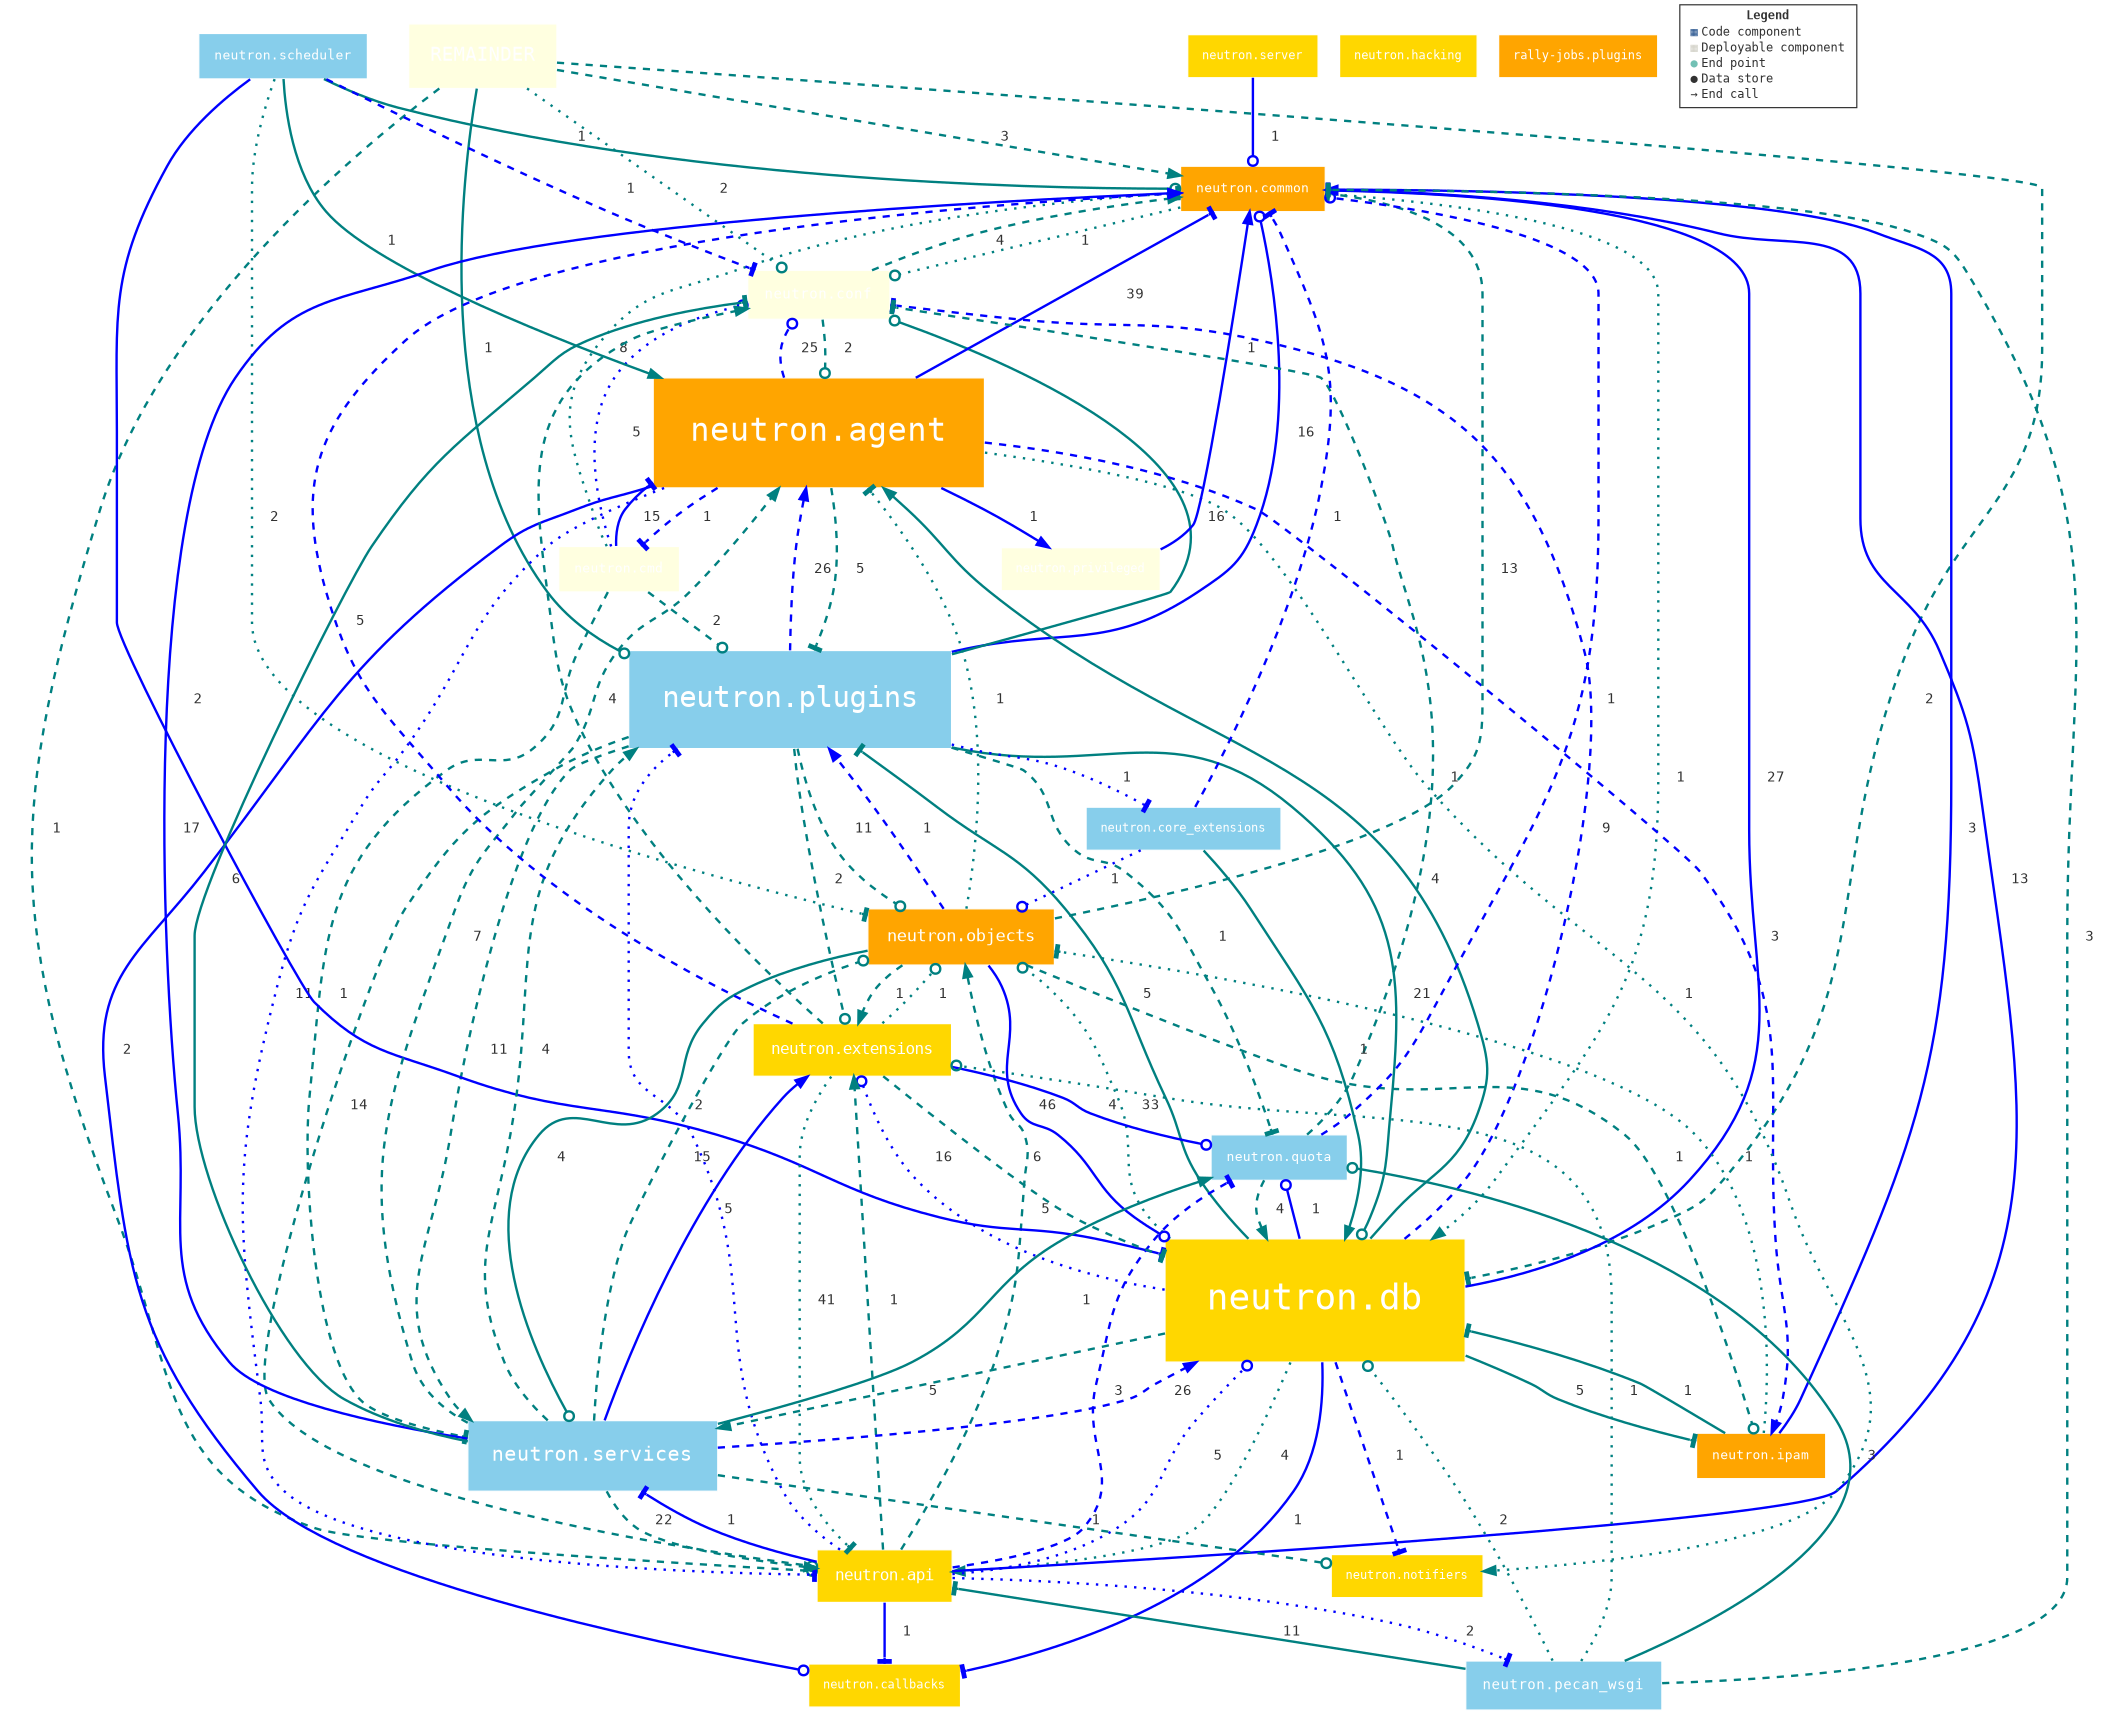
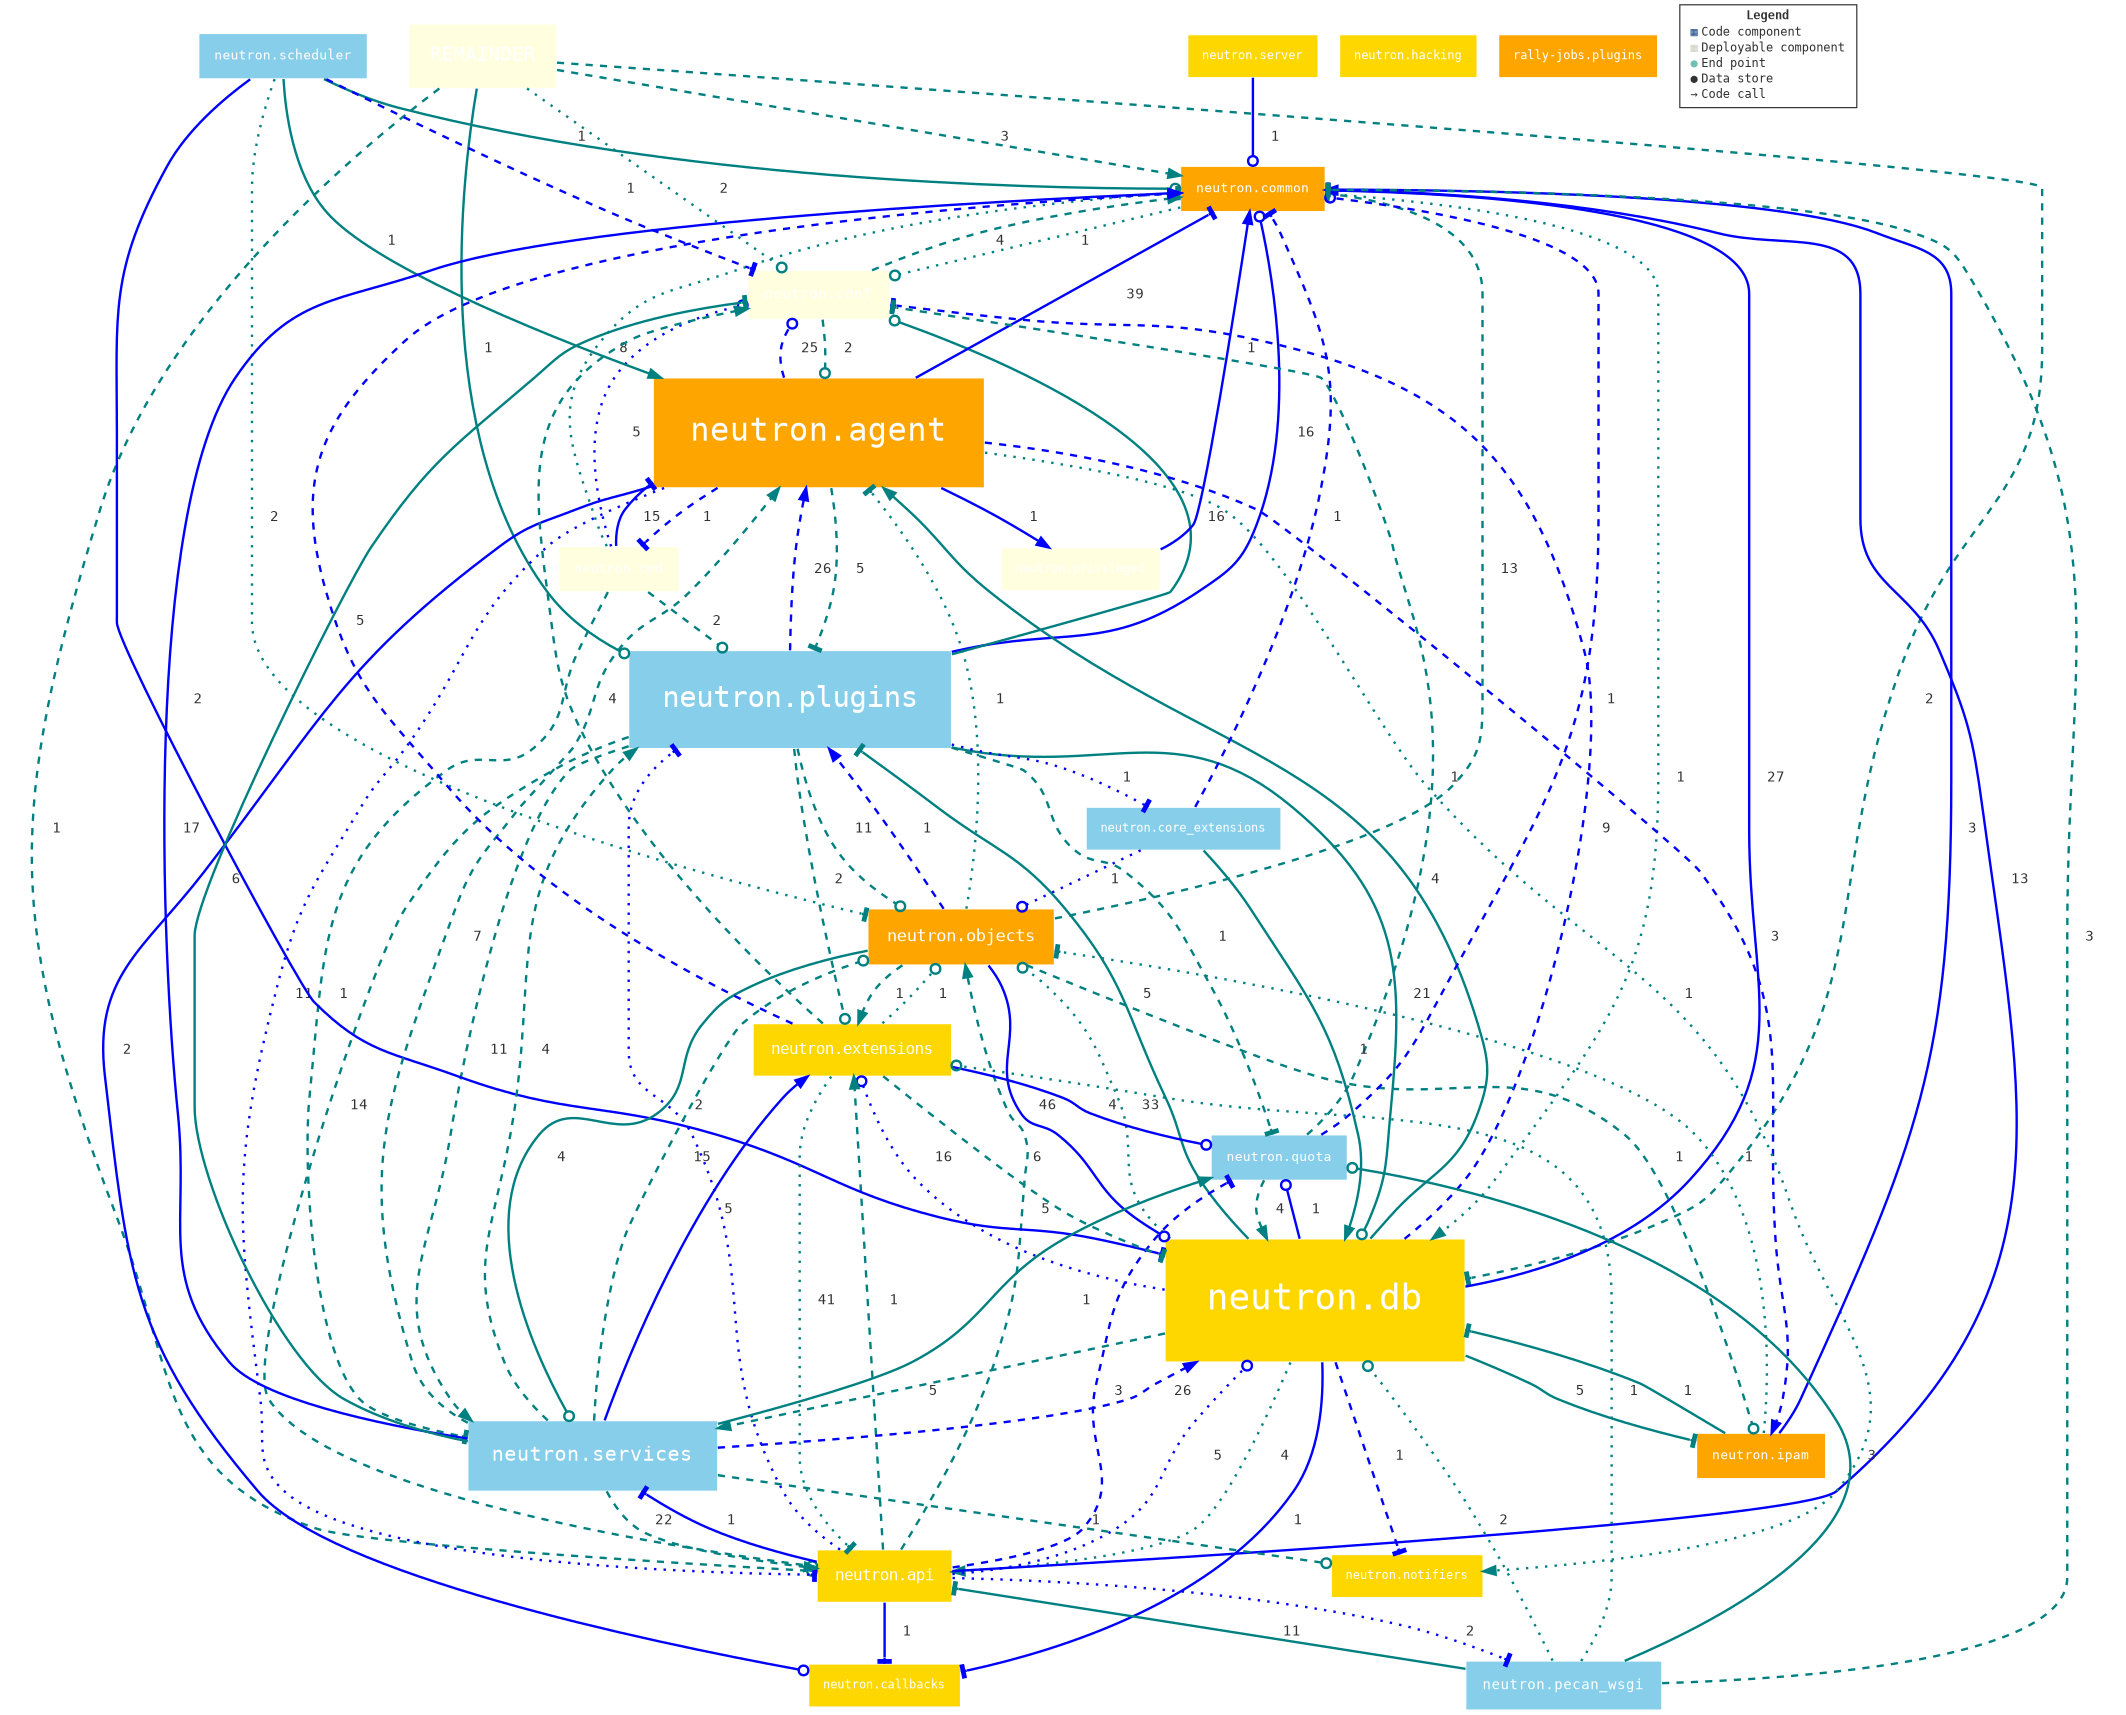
(1731, 94) -> (1734, 94)
